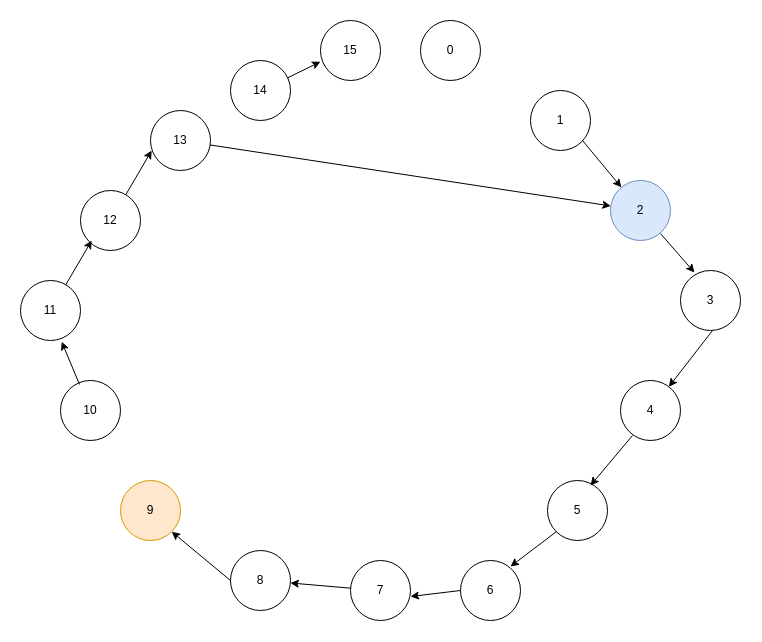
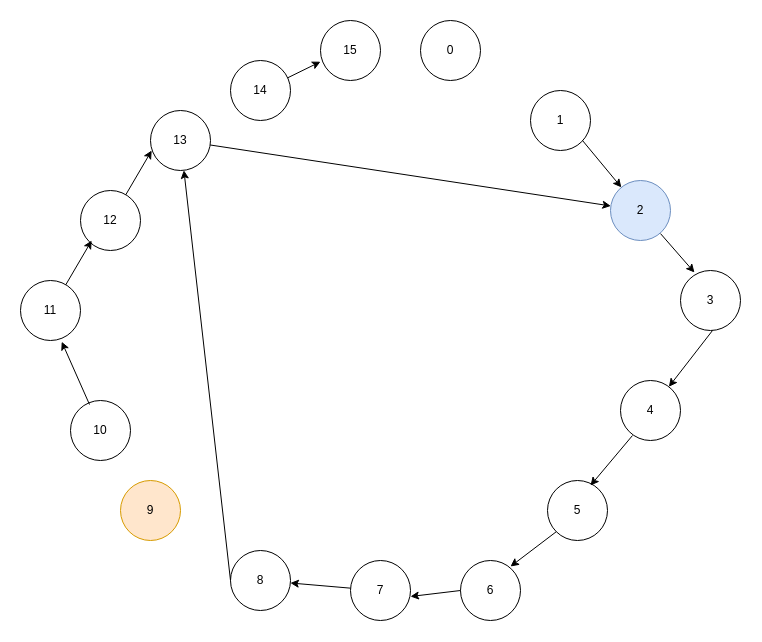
(91, 411) -> (101, 431)
(204, 558) -> (208, 379)
